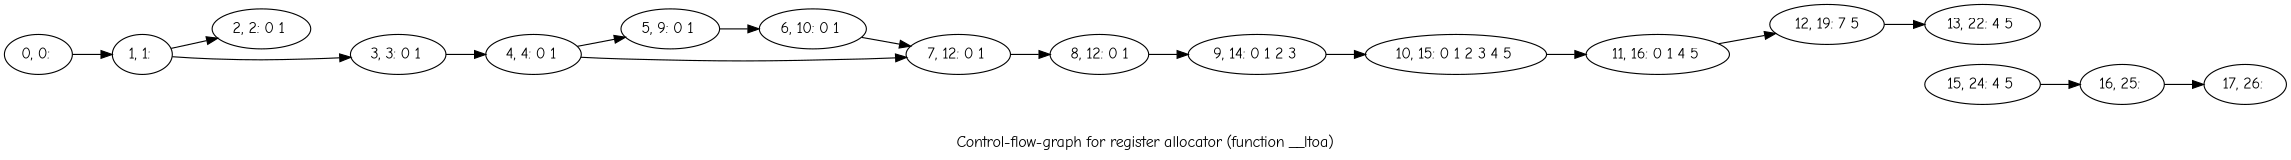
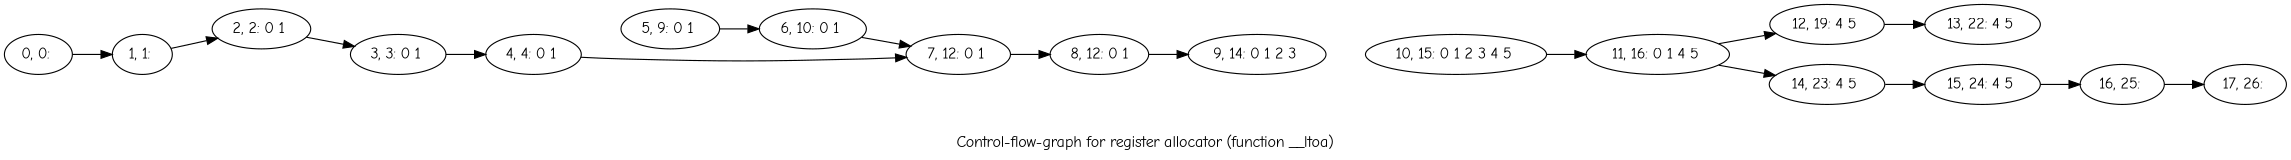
(1827, 24) -> (1827, 24)
(596, 43) -> none
(1340, 54) -> none
(256, 60) -> (325, 41)
none -> (1827, 84)
